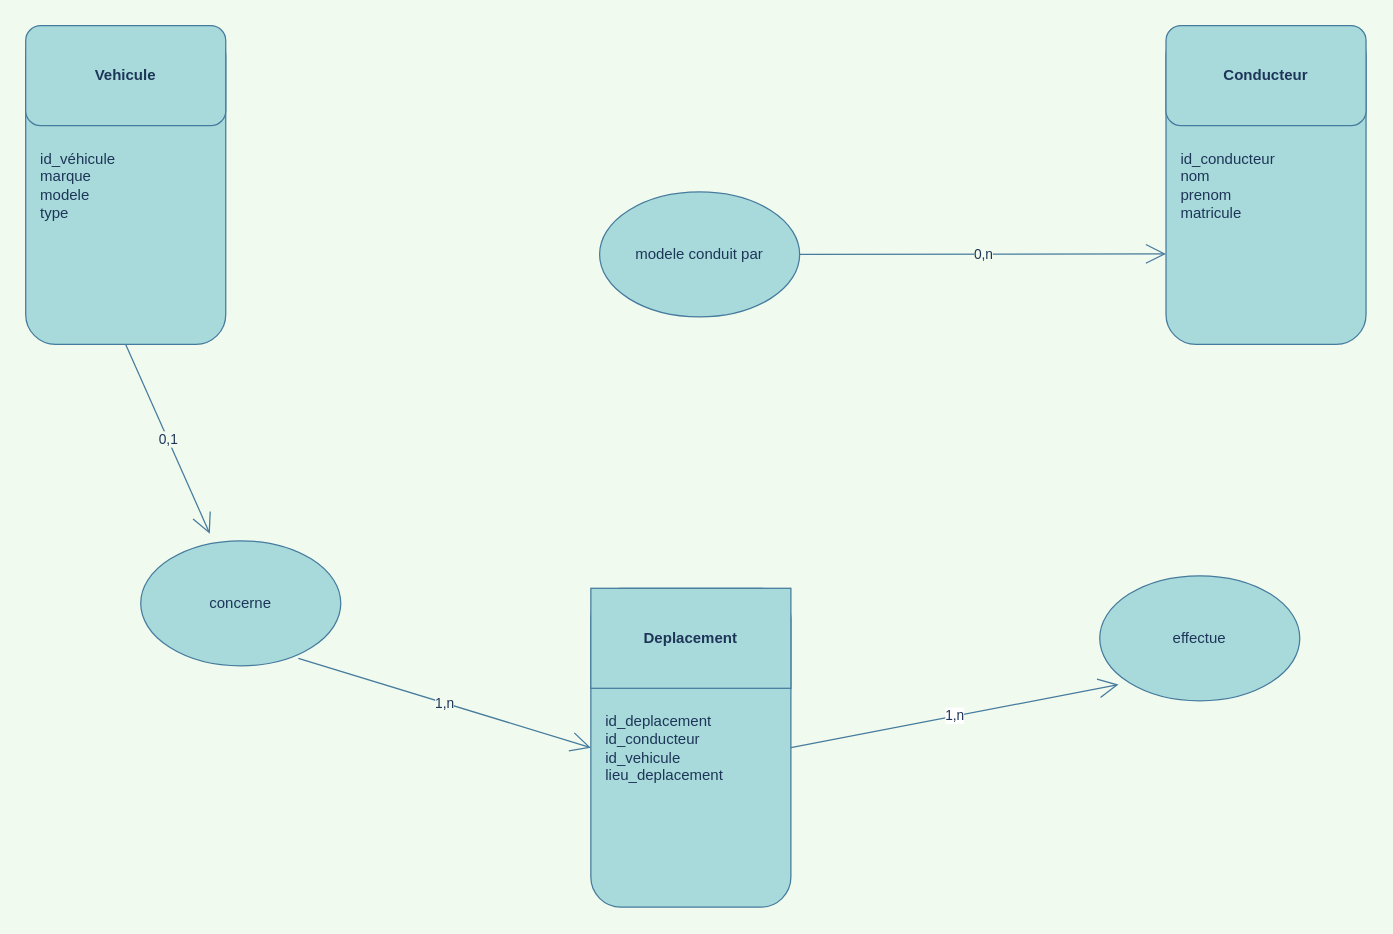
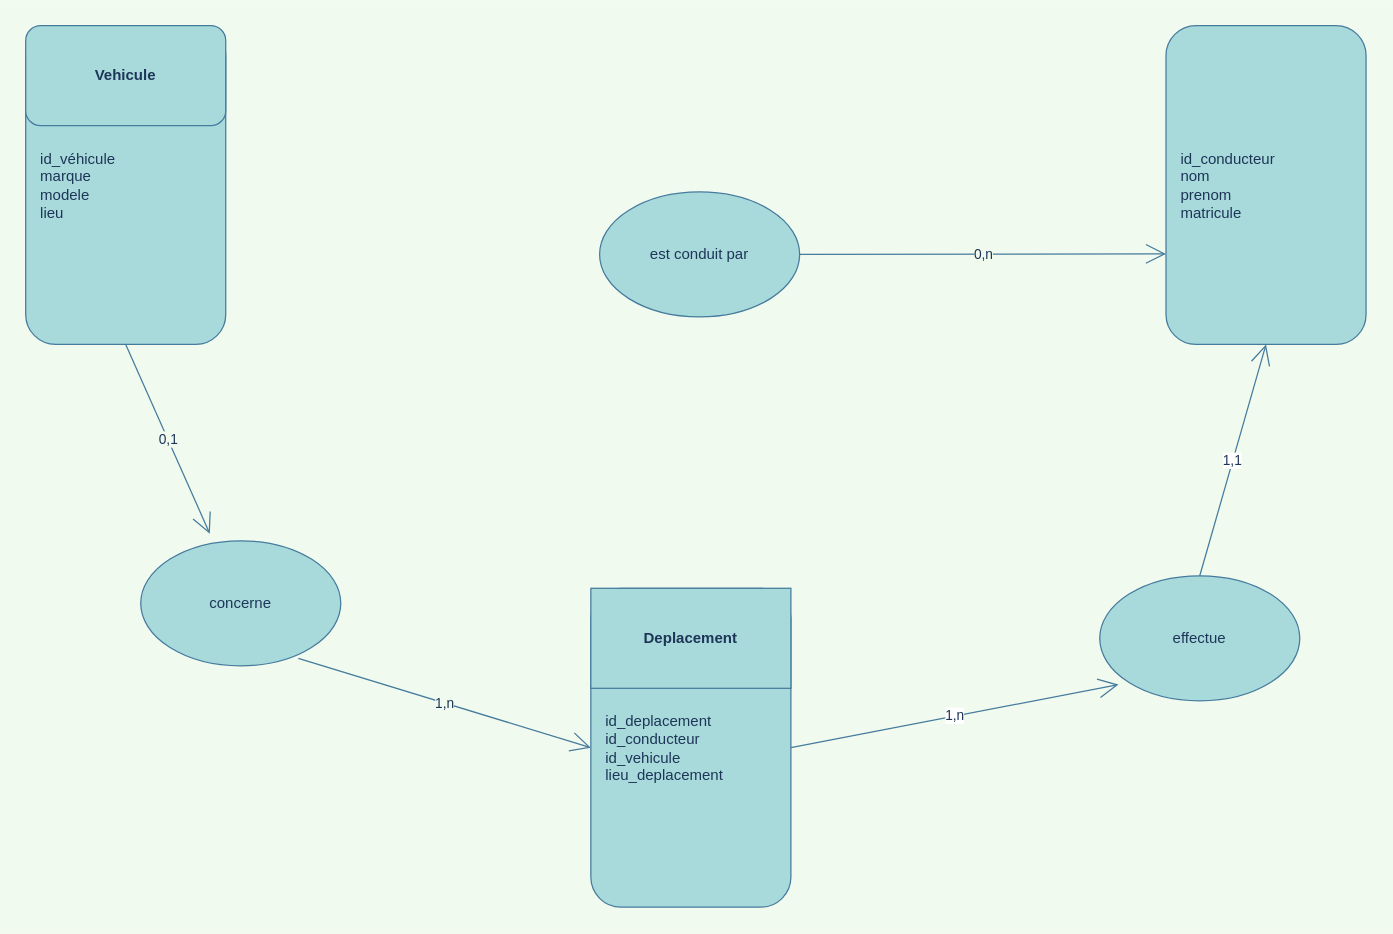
(1266, 76) -> none
(81, 186) -> (81, 186)
(699, 254) -> (699, 254)
none -> (1232, 461)
